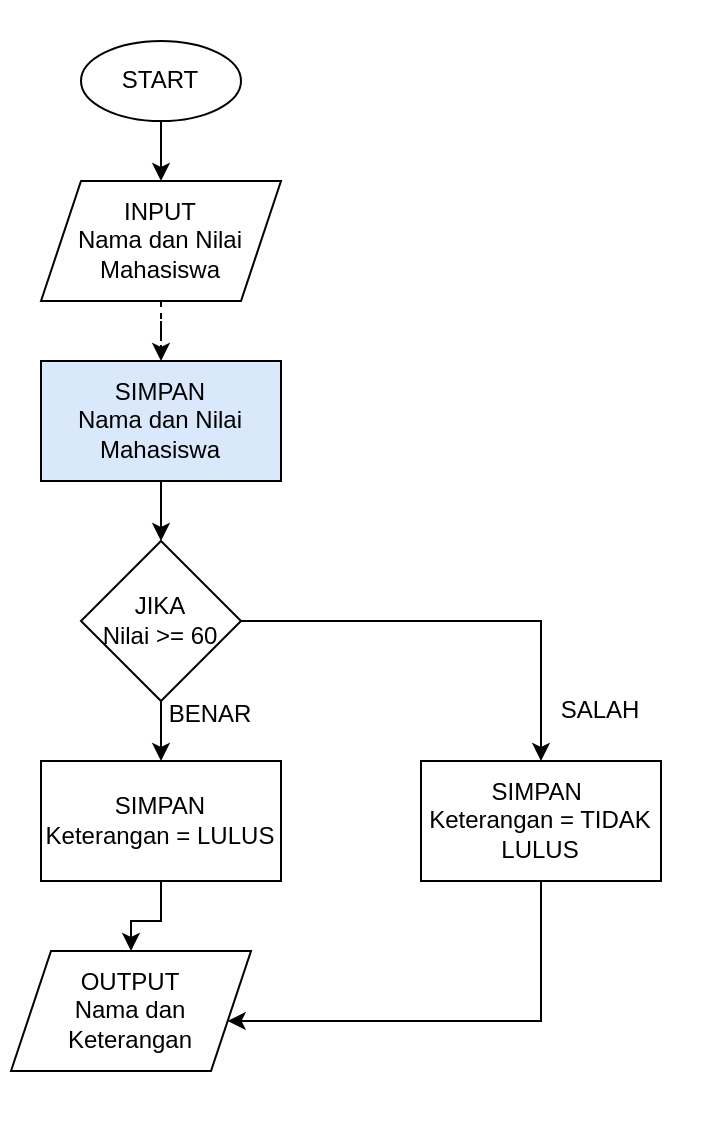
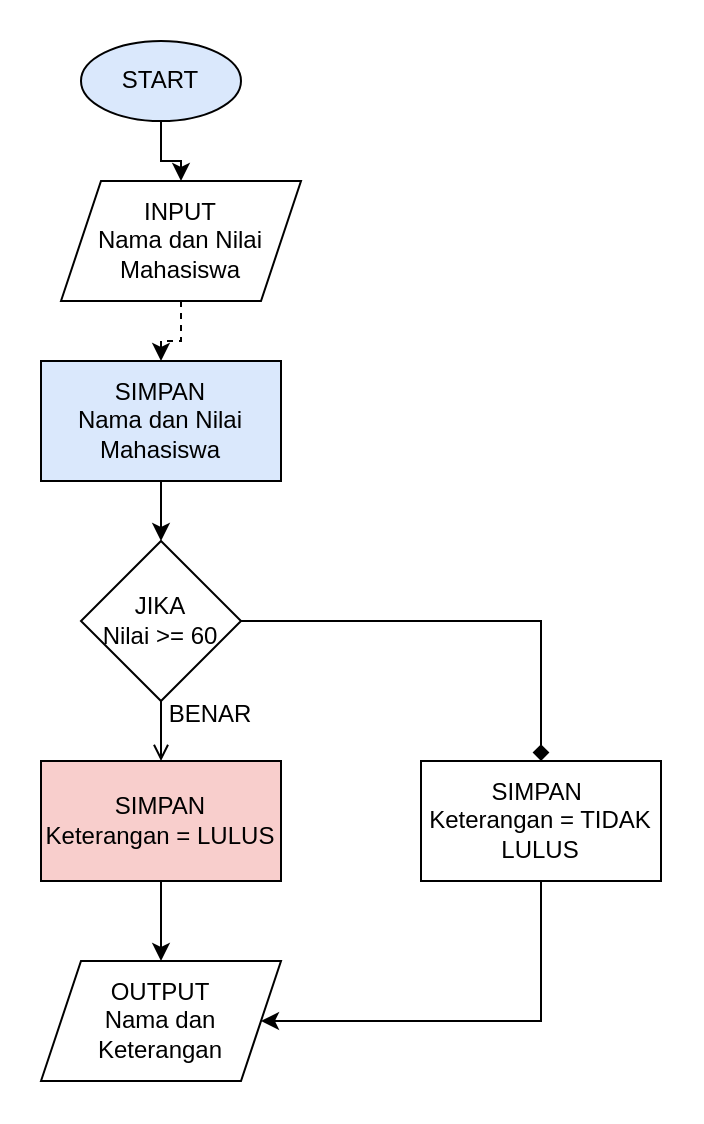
(161, 81) -> (161, 81)
(161, 241) -> (181, 241)
(601, 711) -> none
(161, 746) -> (161, 749)
(541, 746) -> (541, 745)
(161, 821) -> (161, 821)
(131, 1011) -> (161, 1021)
